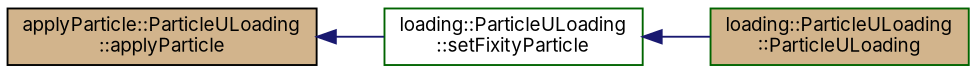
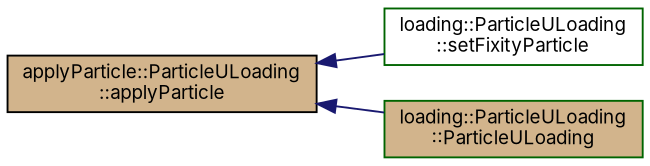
(686, 37) -> (360, 109)
